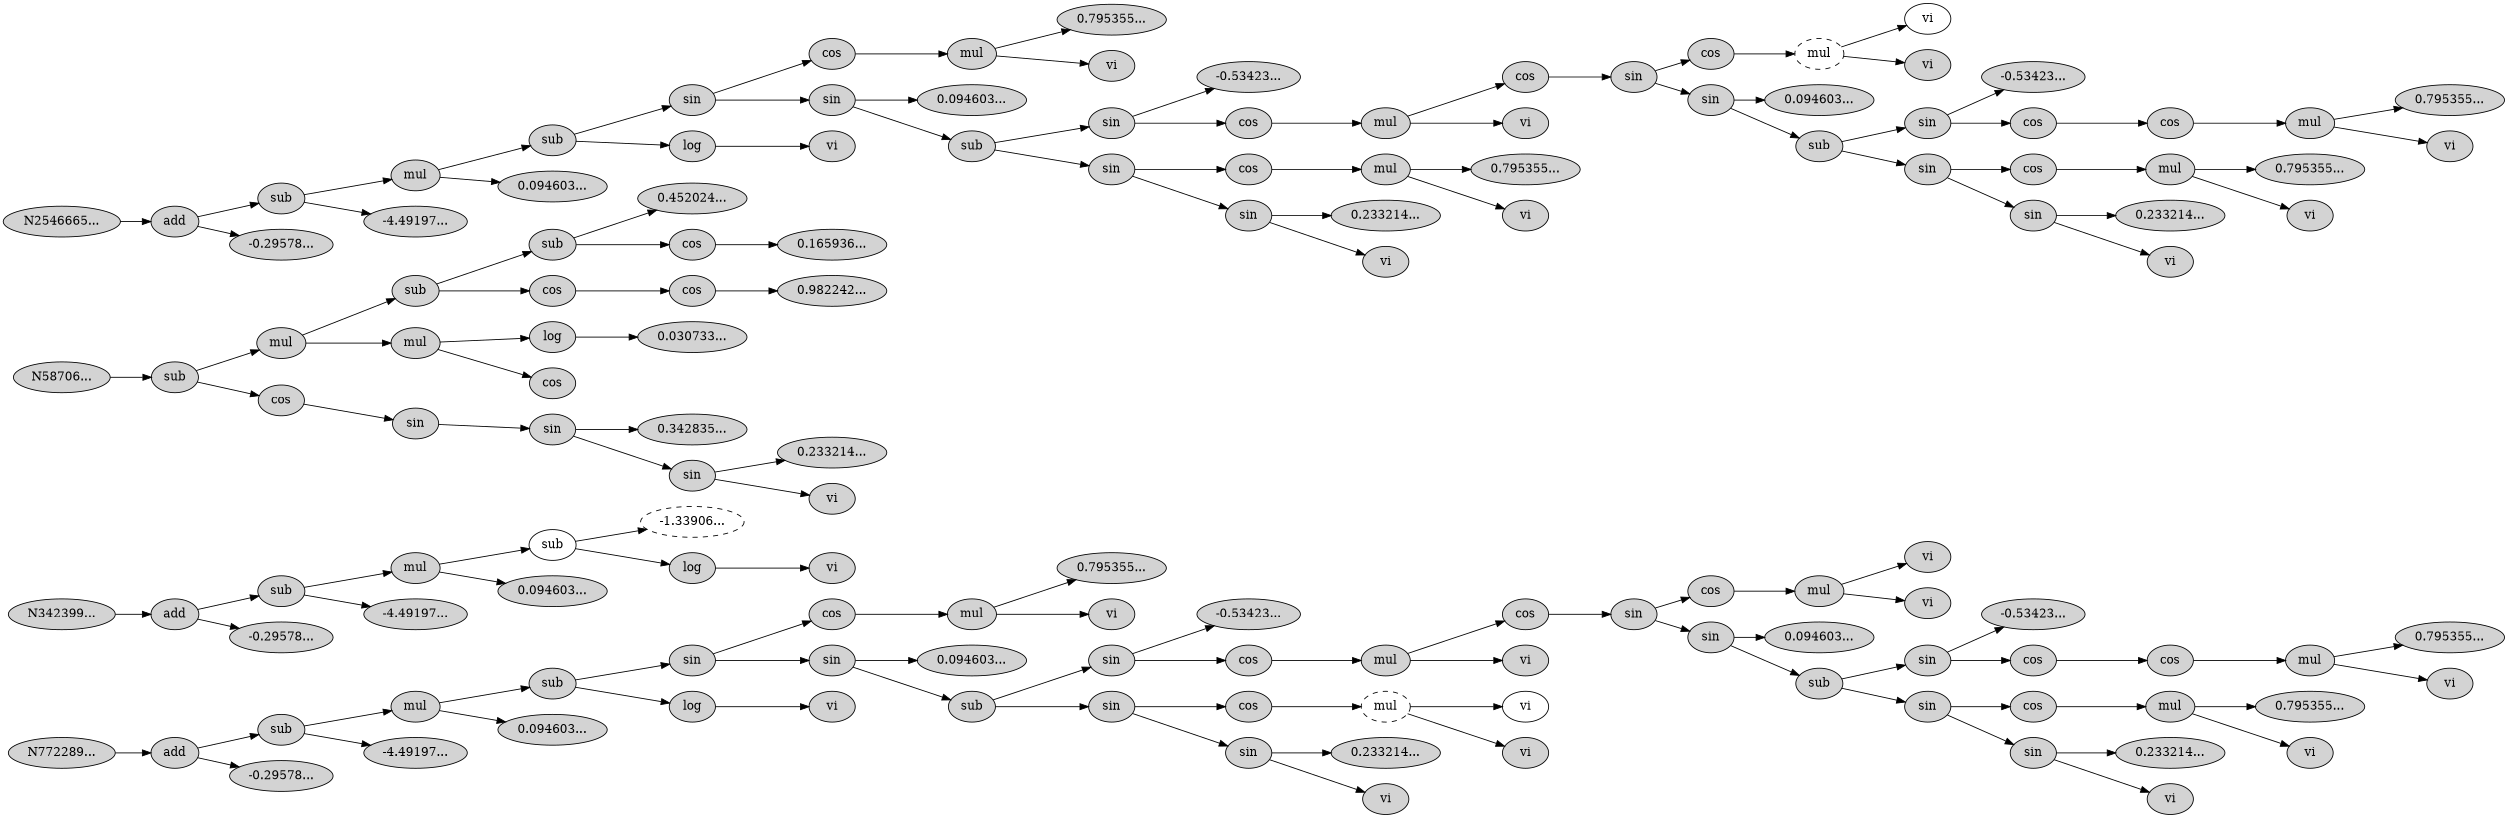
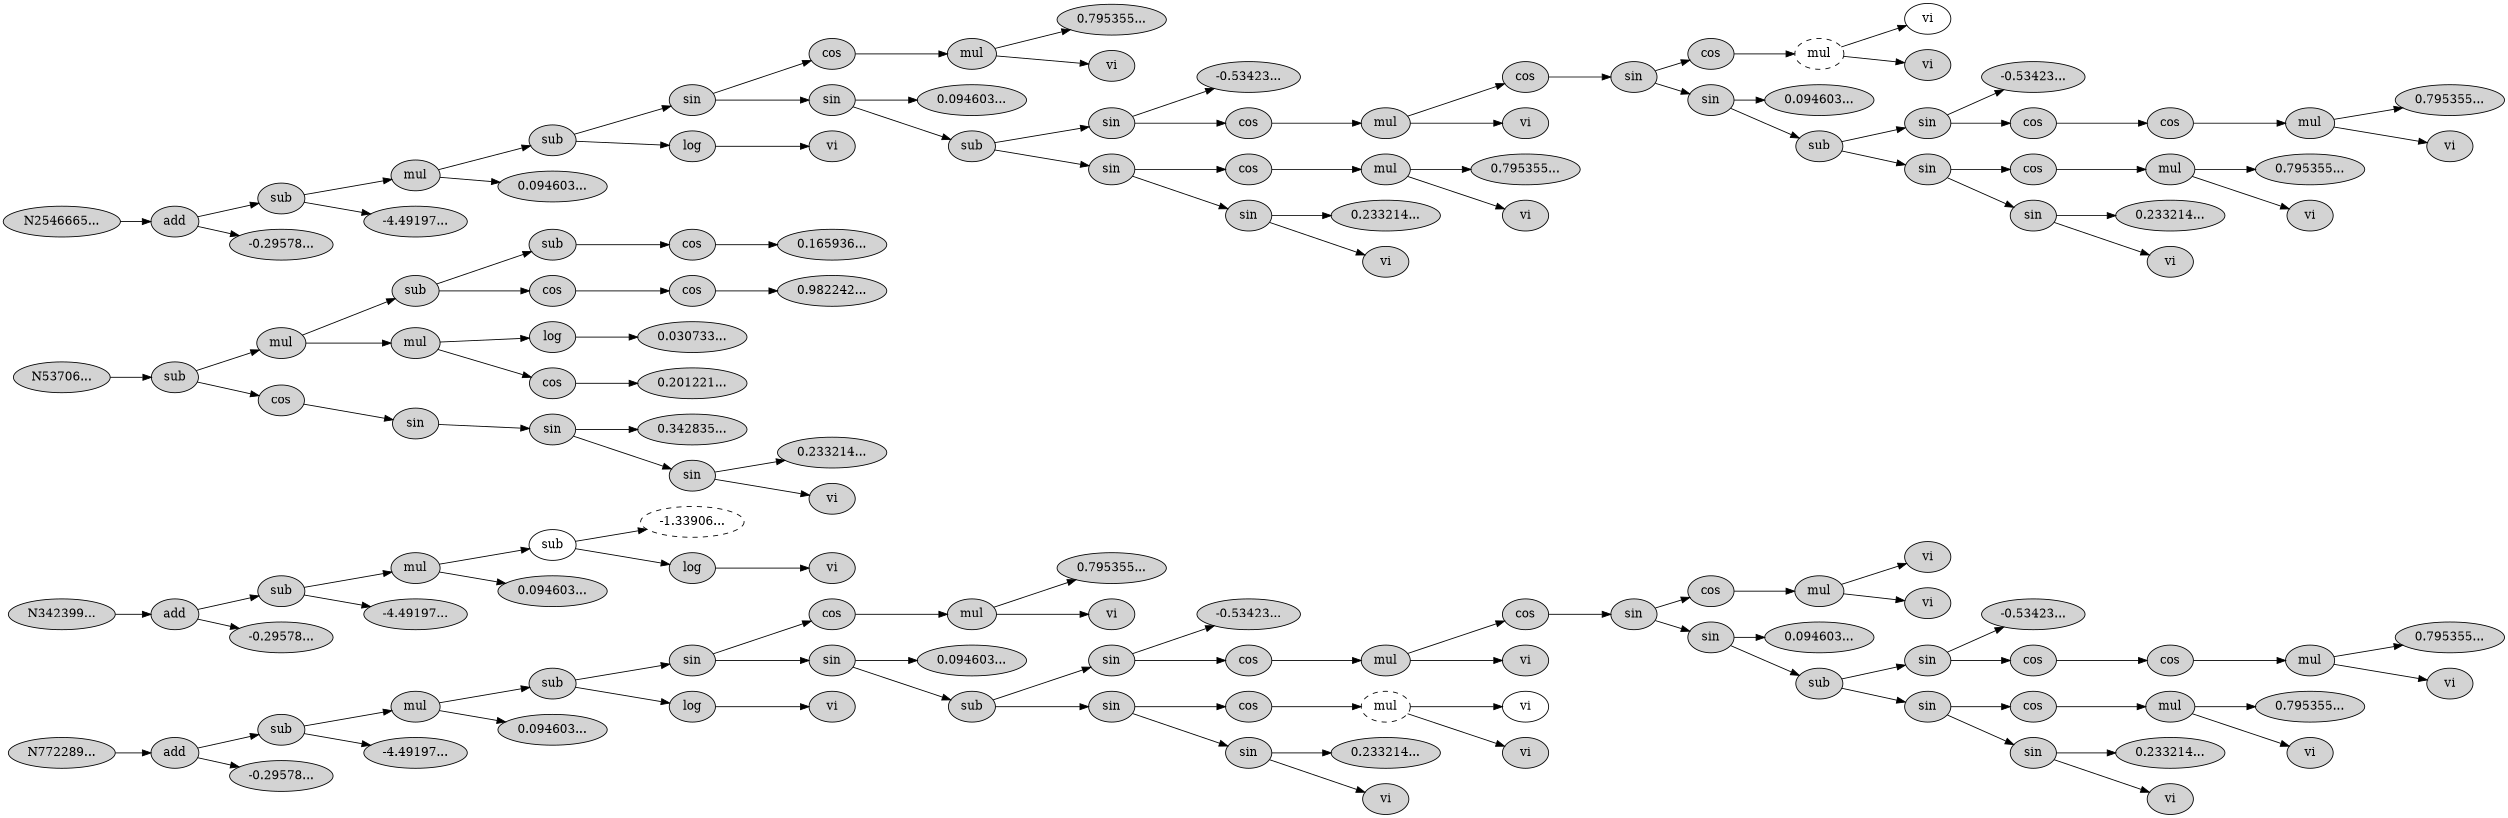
(692, 198) -> none
(62, 377) -> (62, 377)
none -> (692, 383)
